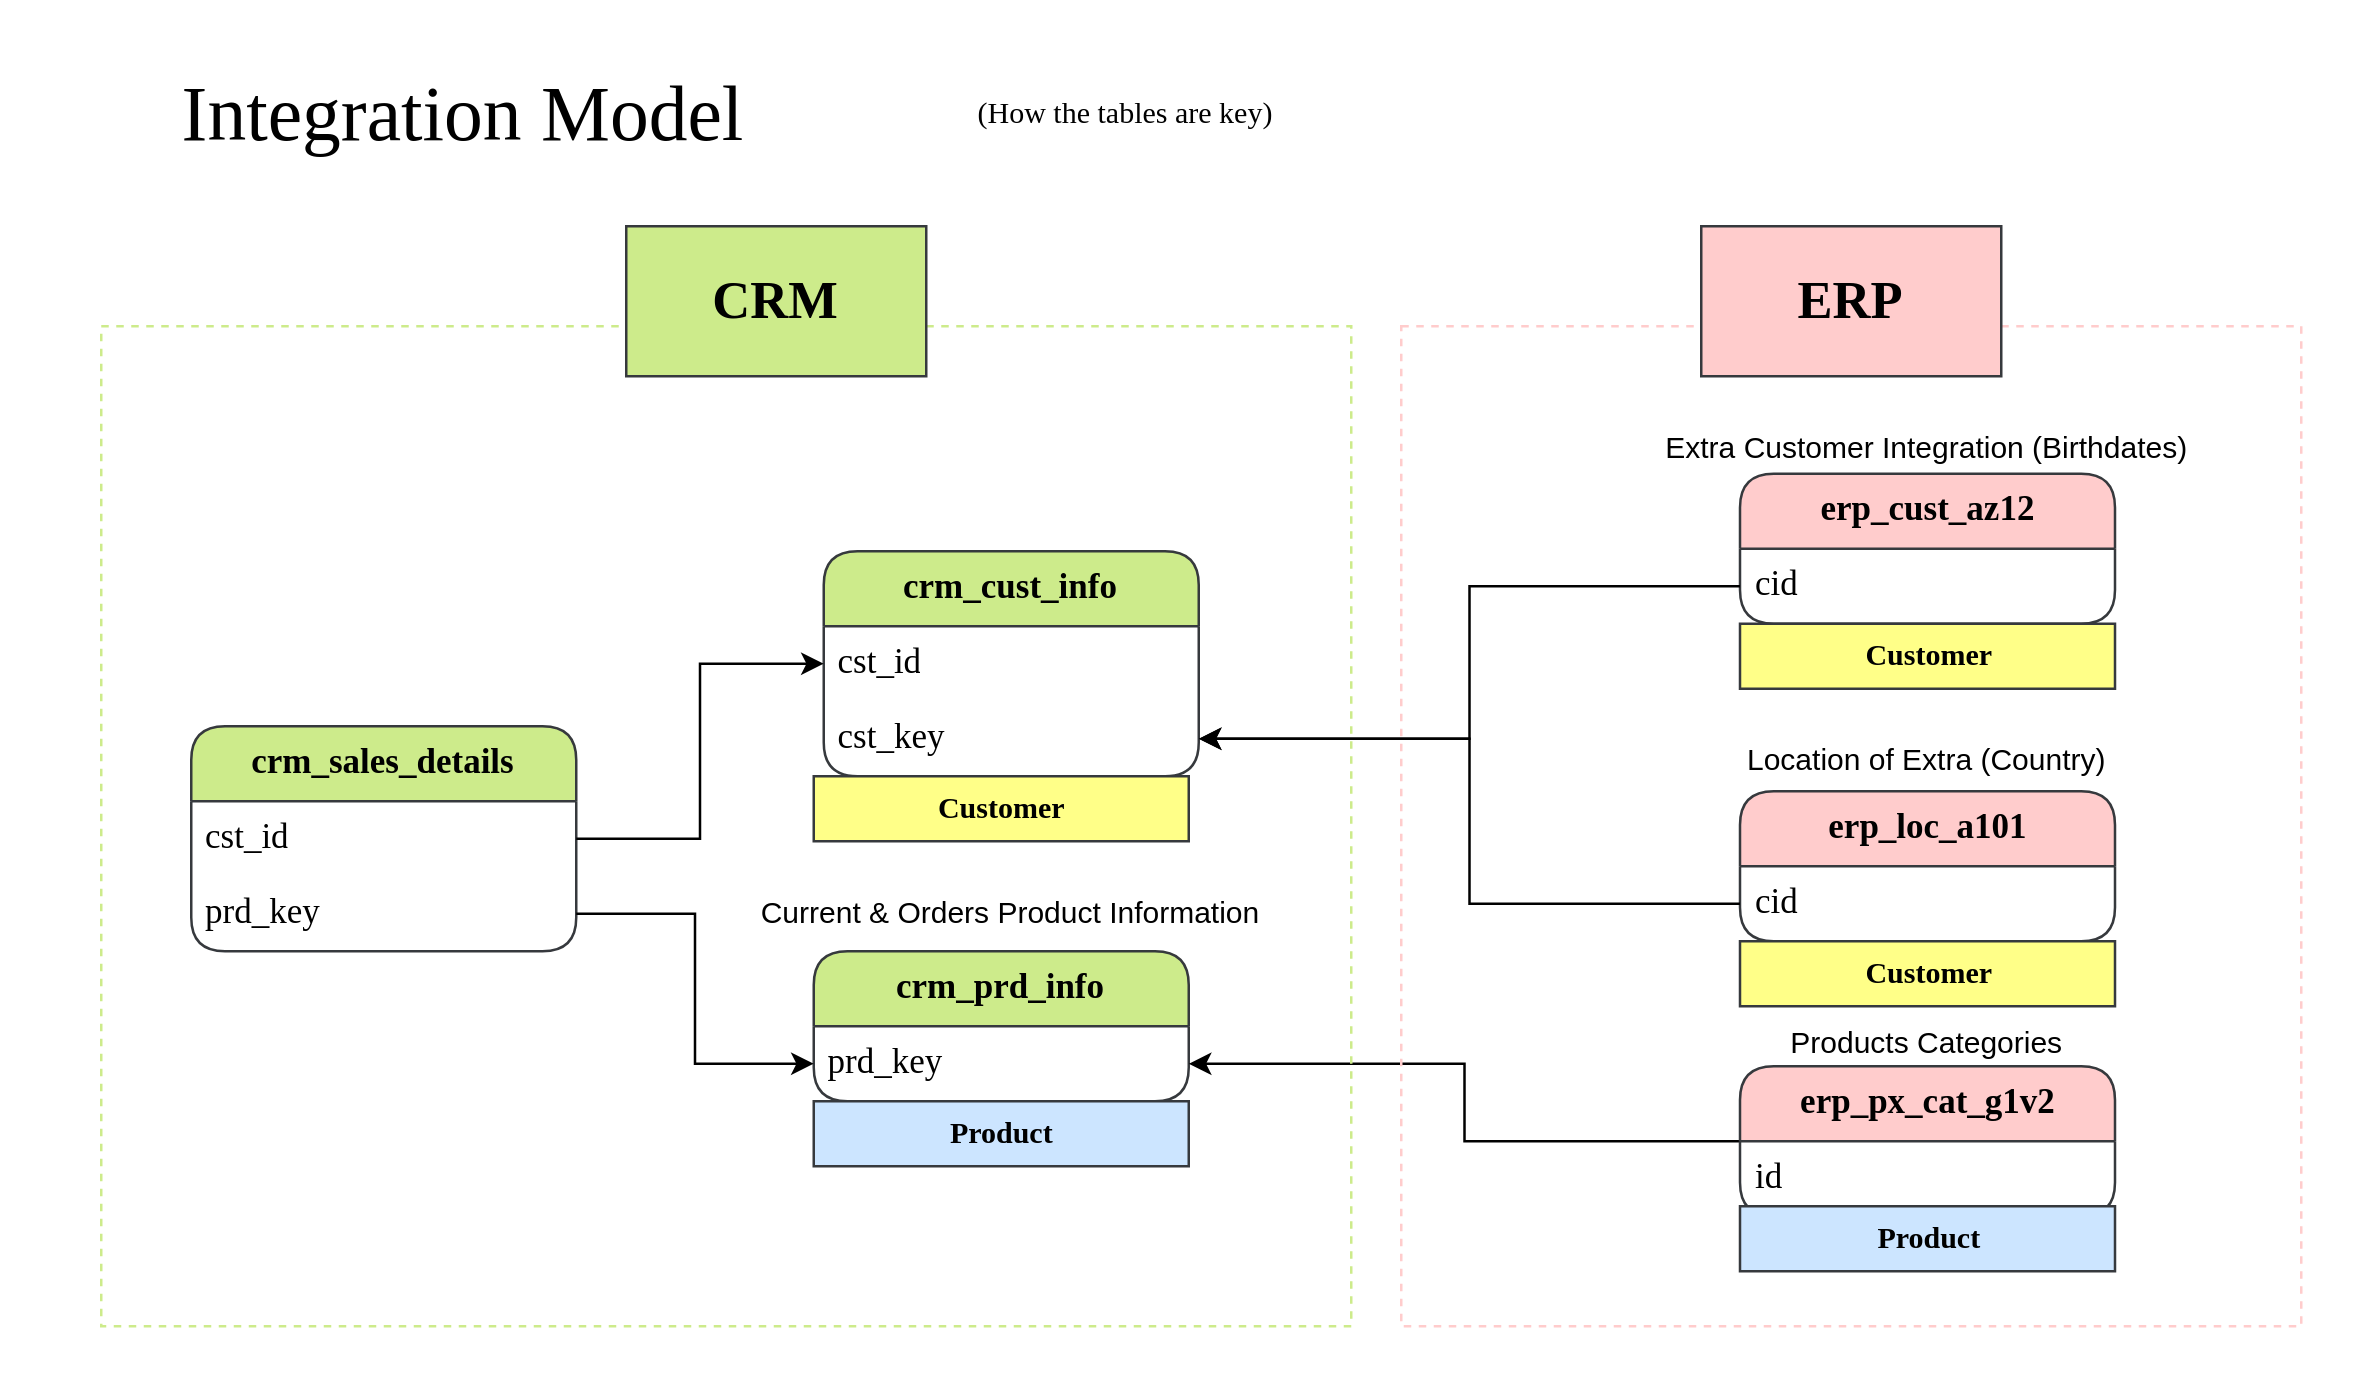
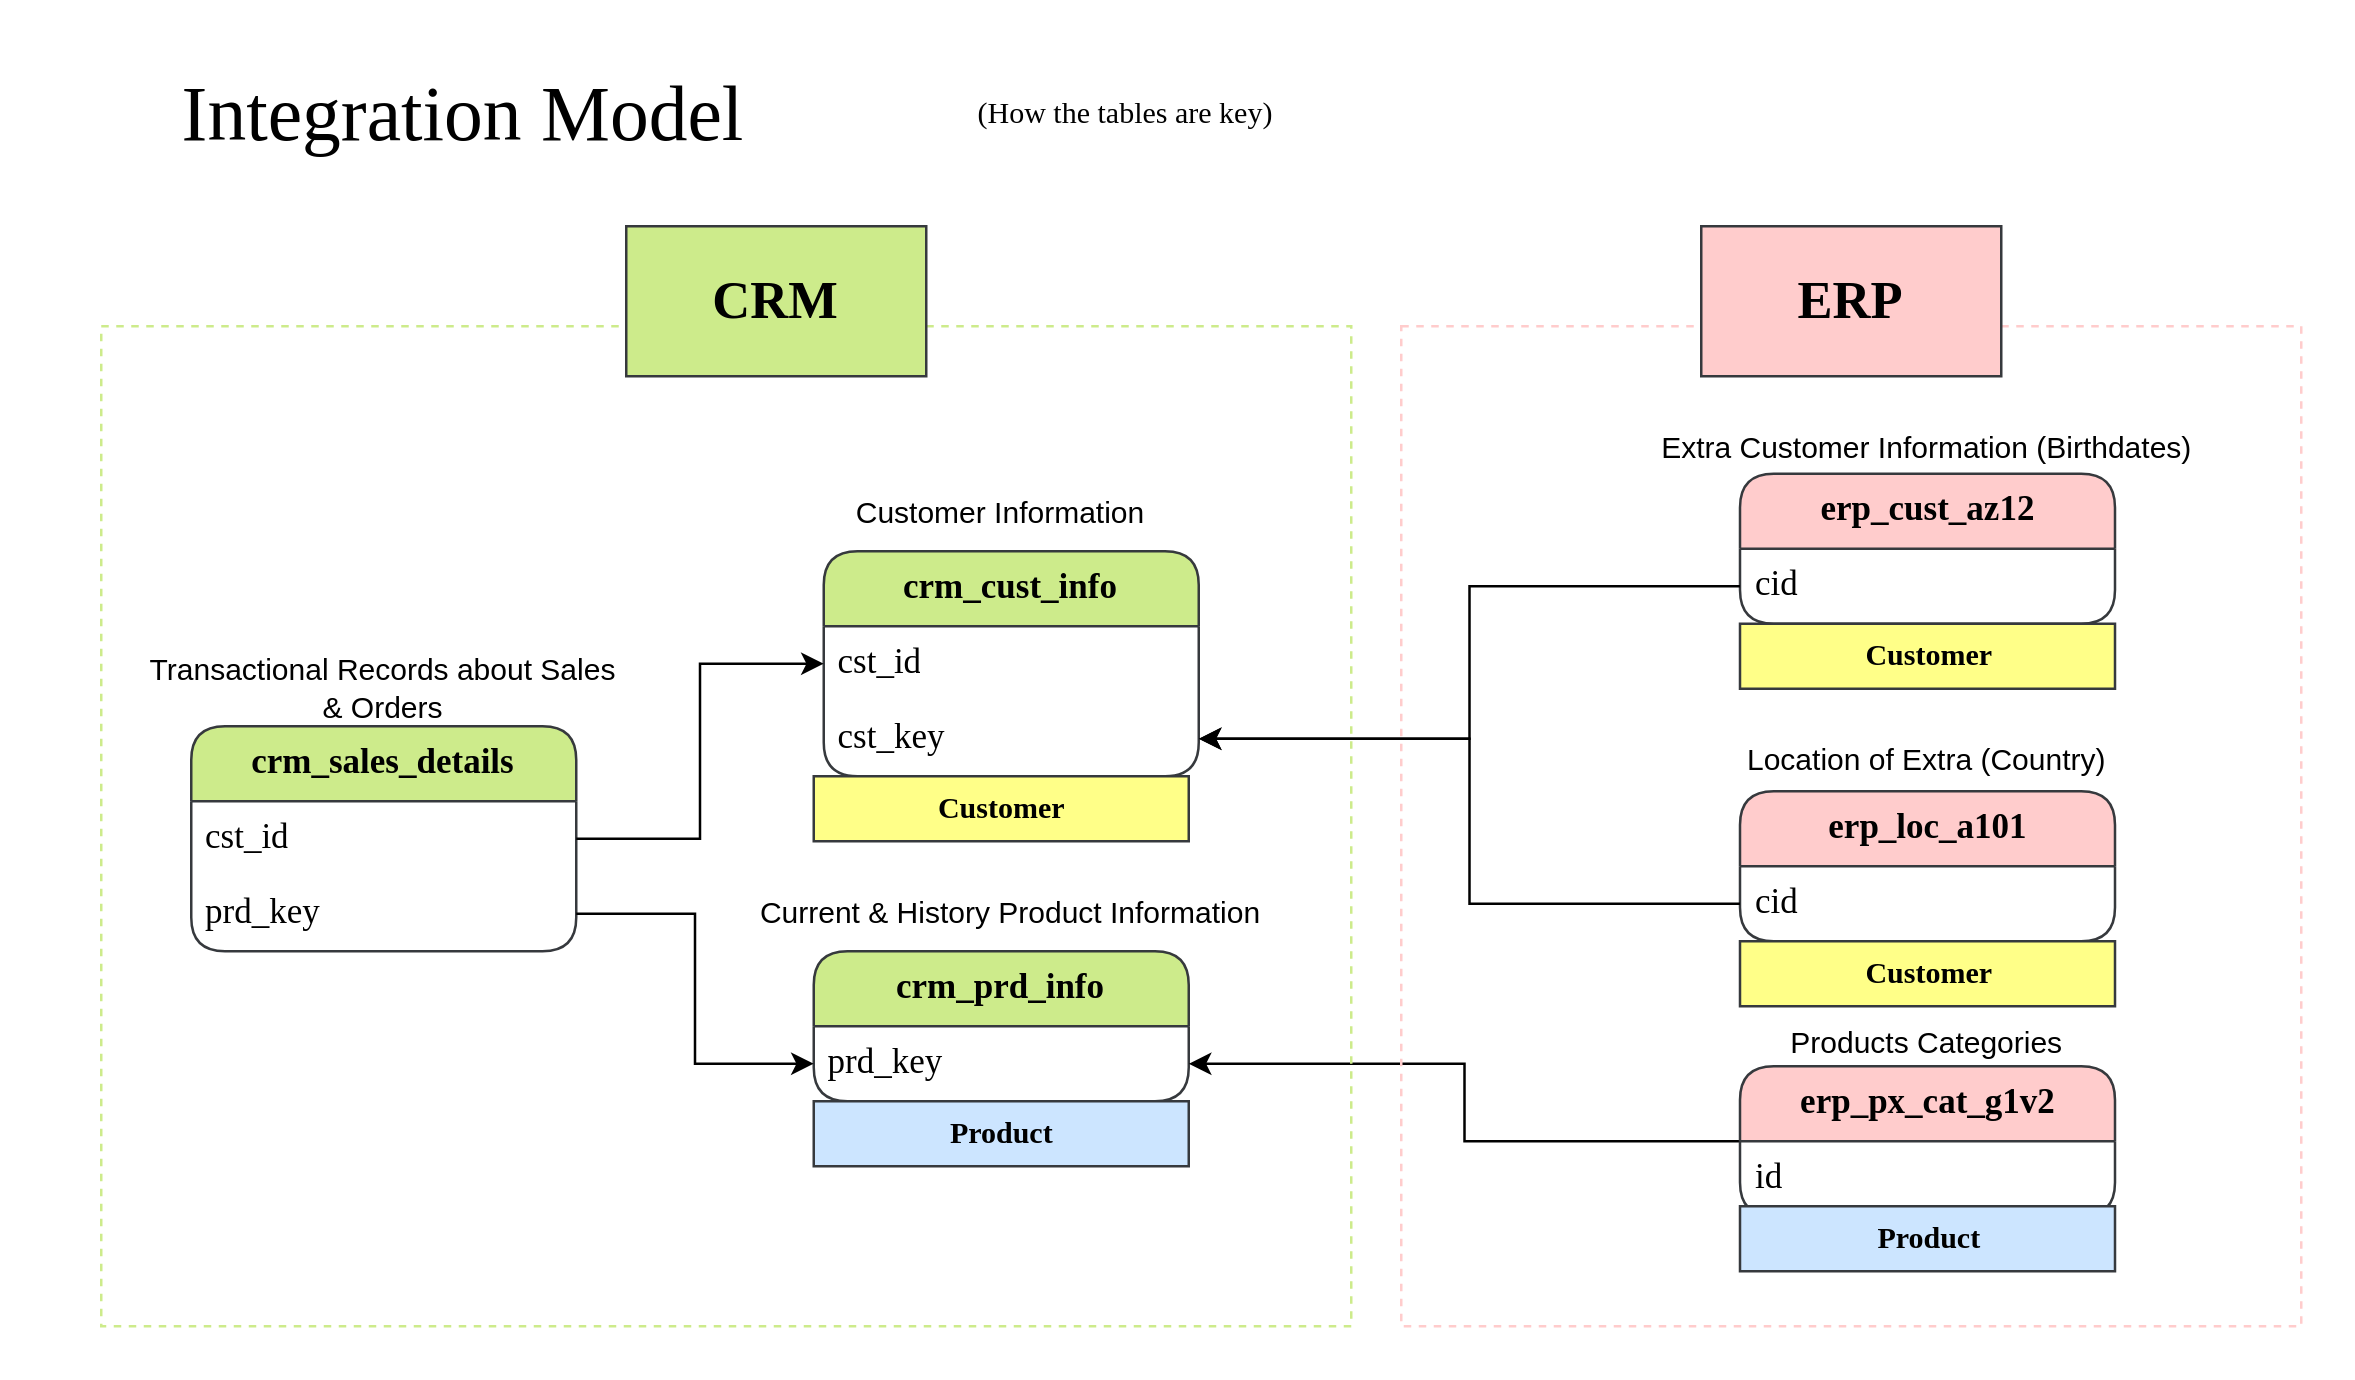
(1928, 449) -> (1928, 449)
none -> (1001, 514)
none -> (384, 689)
(1011, 914) -> (1011, 914)
